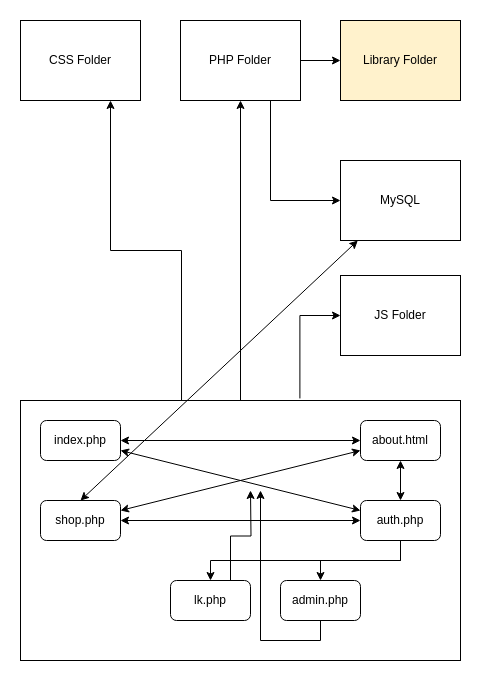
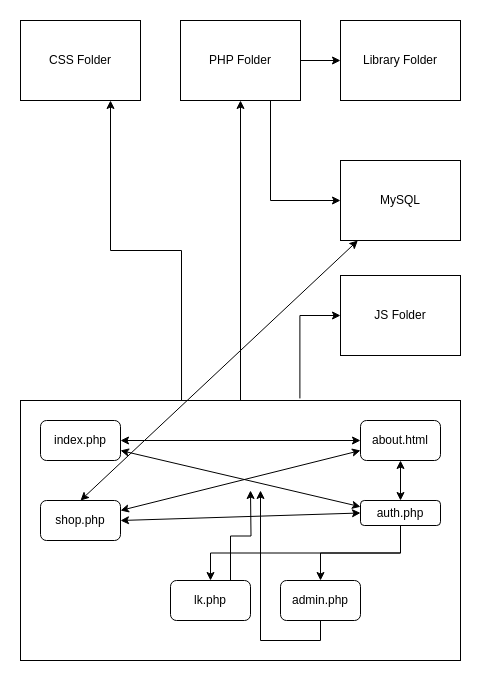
(401, 61) -> (401, 61)
(401, 521) -> (401, 513)
